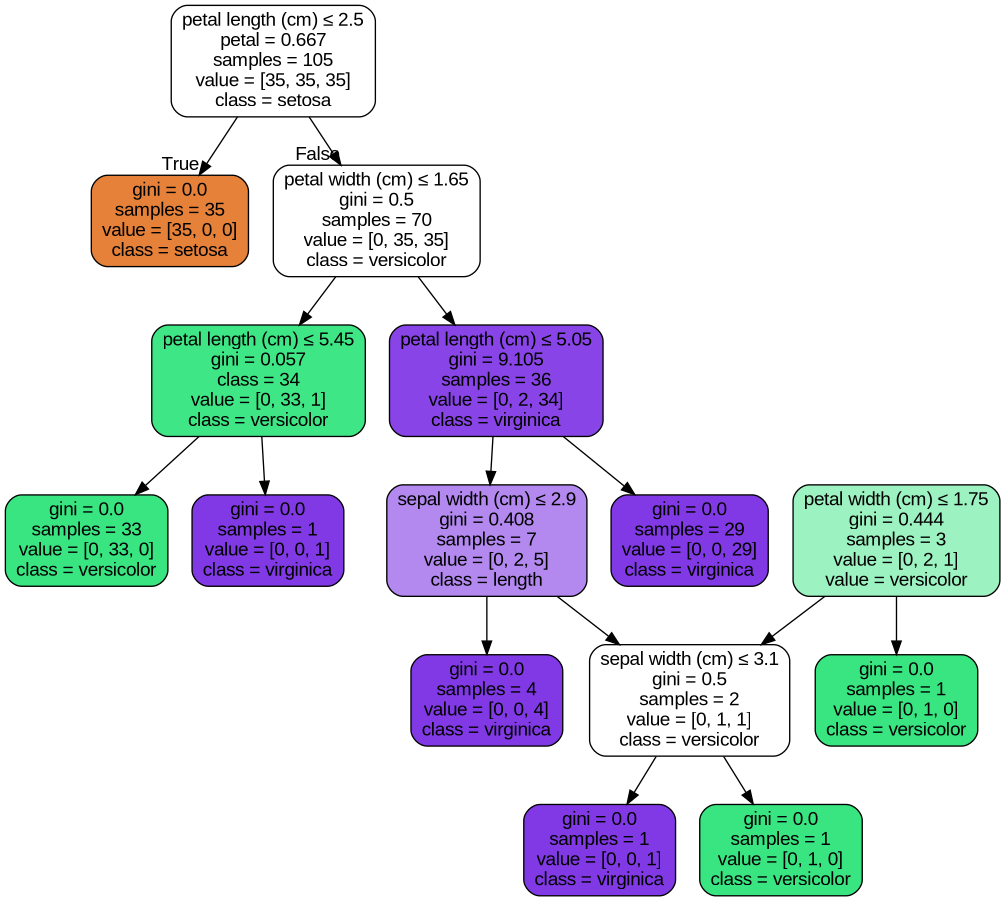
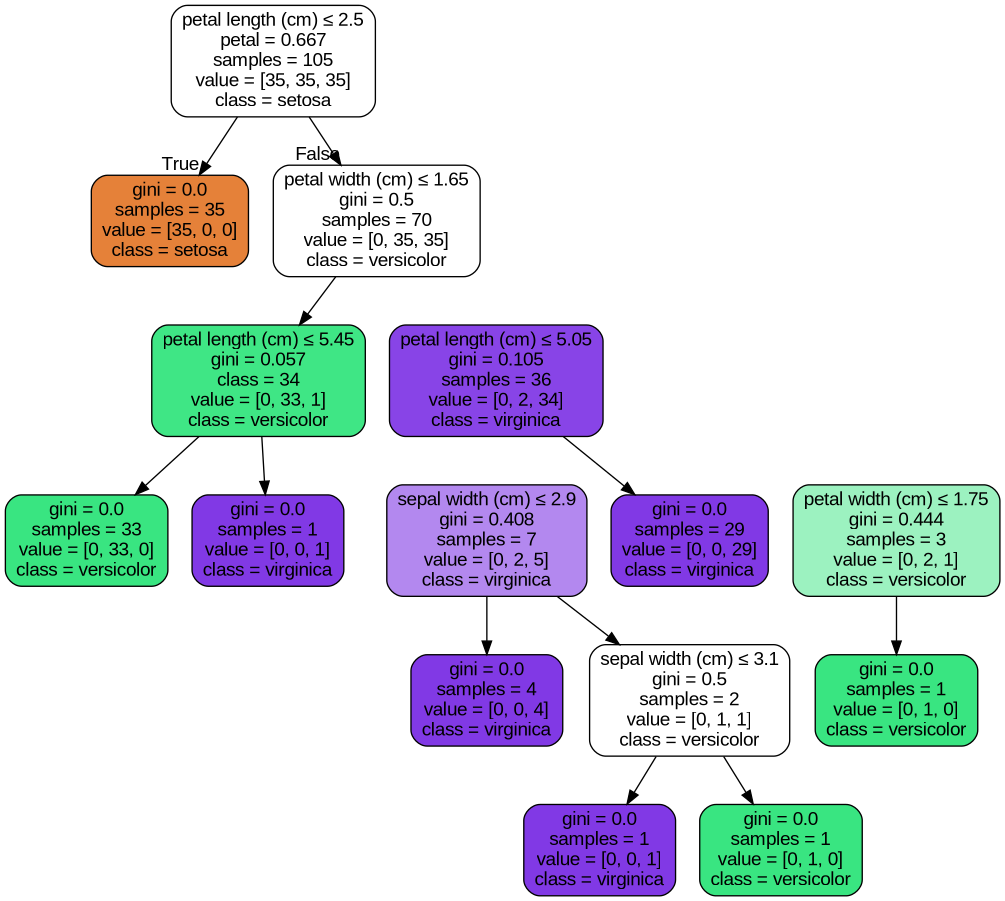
(432, 296) -> none
(496, 360) -> (496, 360)
(492, 454) -> none
(487, 580) -> (487, 580)
(896, 580) -> (896, 580)
(798, 616) -> none
